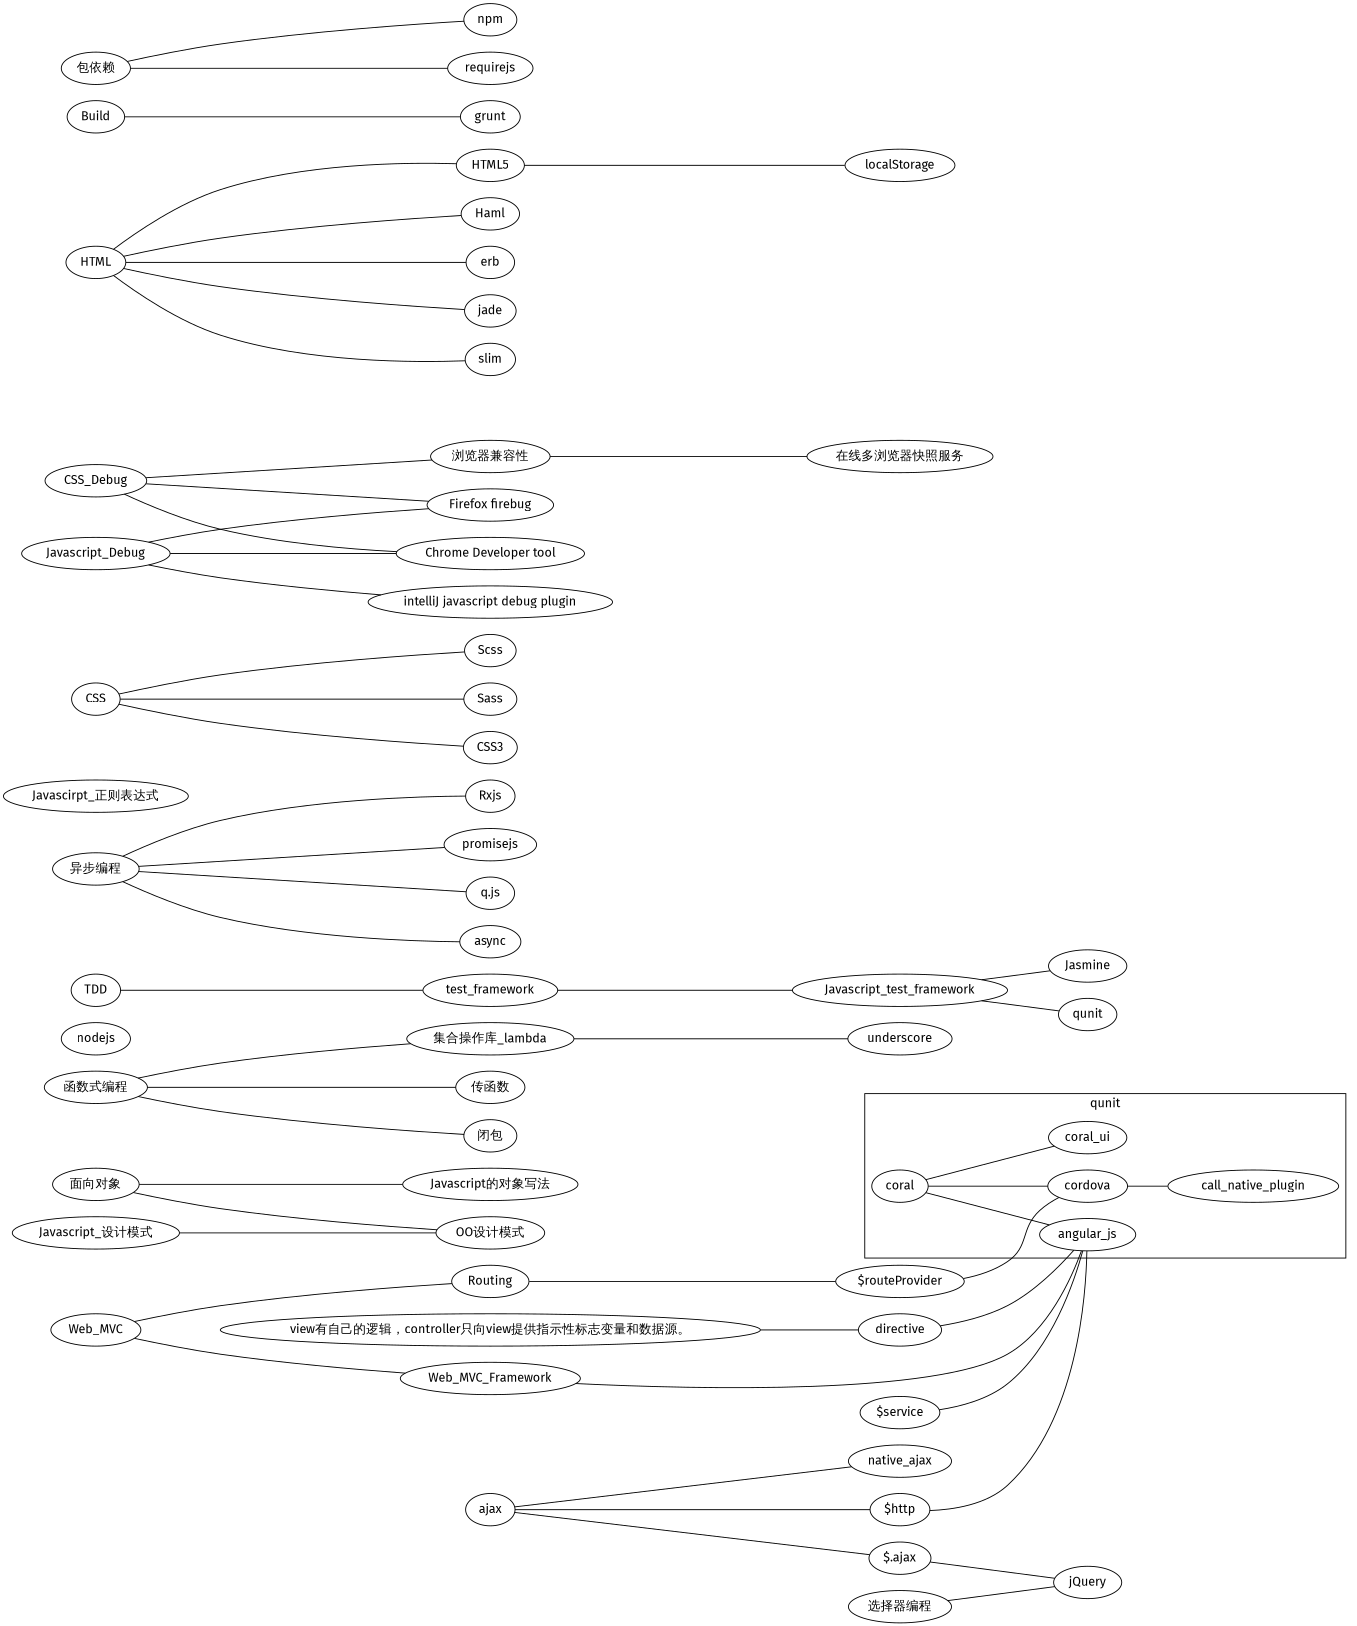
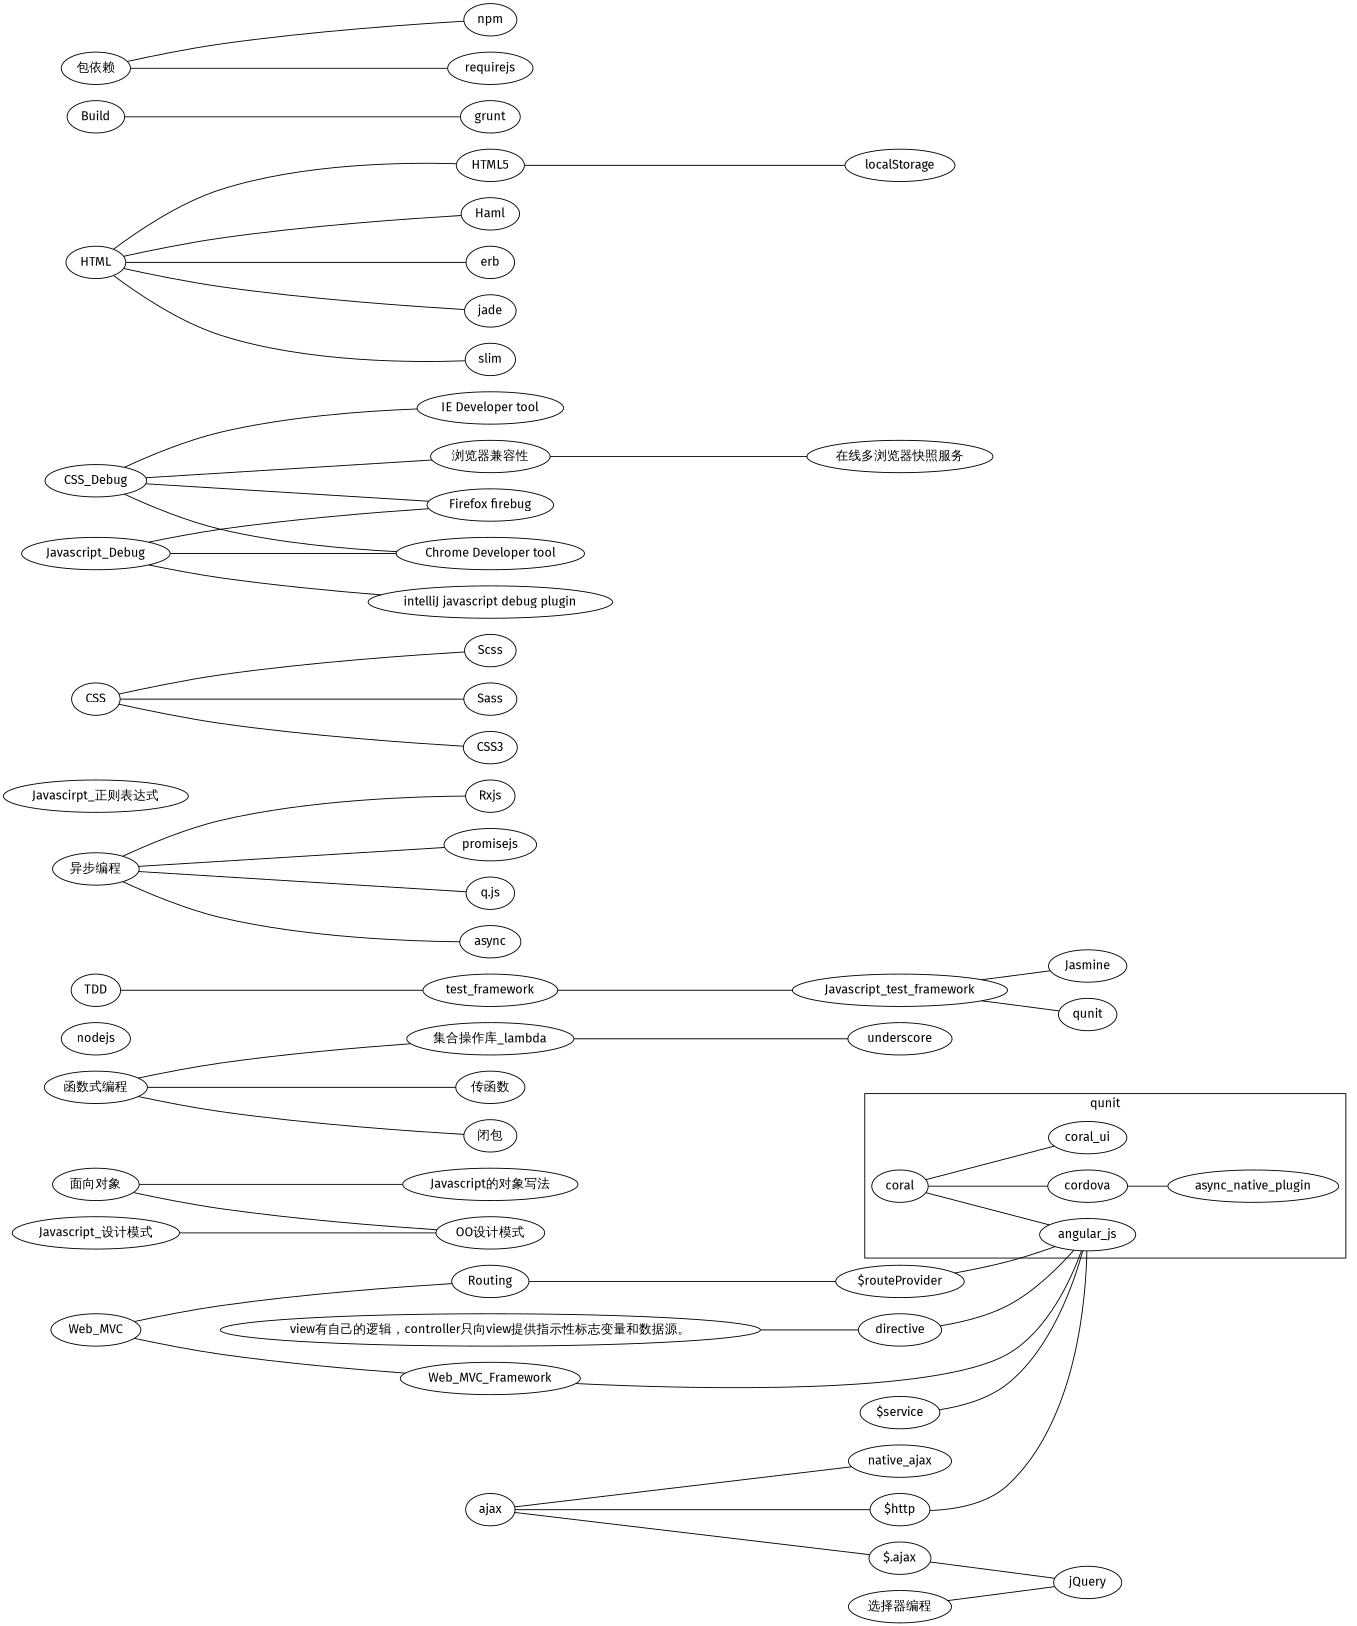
none -> (490, 408)
(1253, 1186) -> (1253, 1186)
(1020, 1248) -> (998, 1264)
